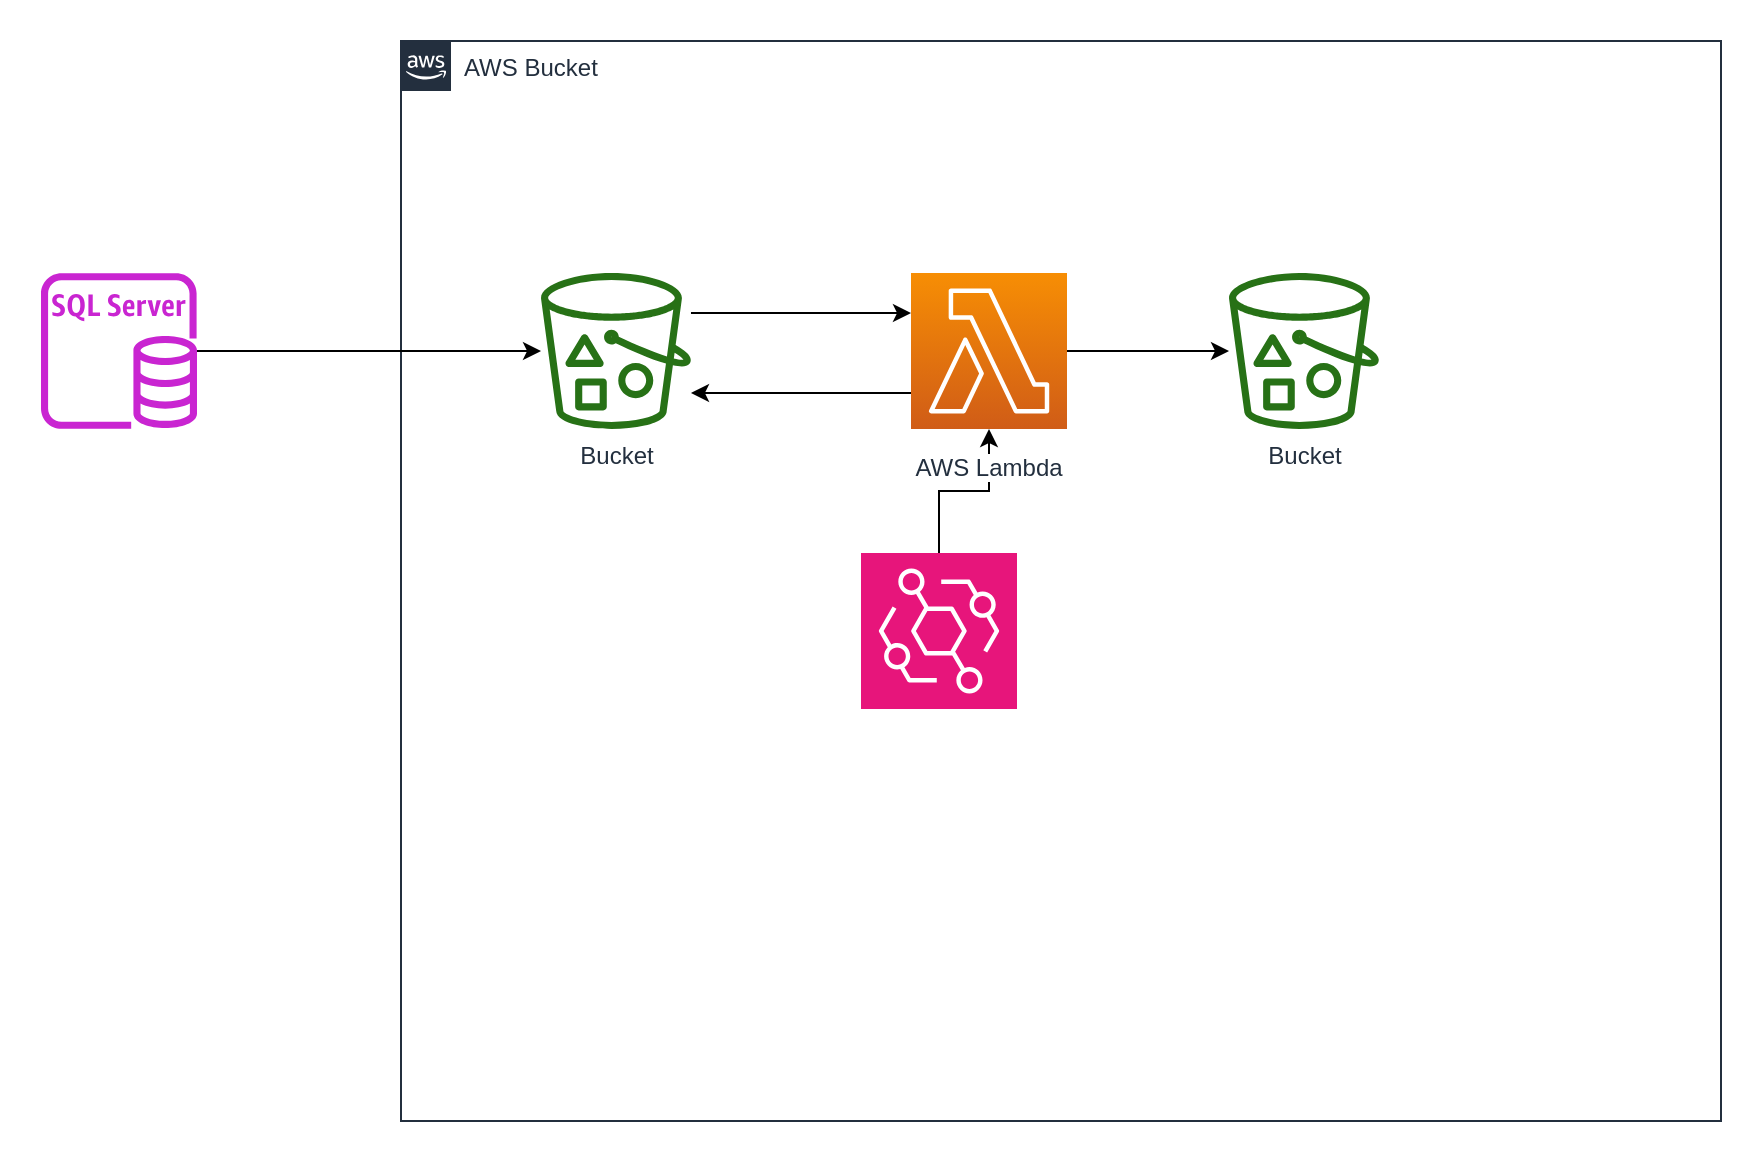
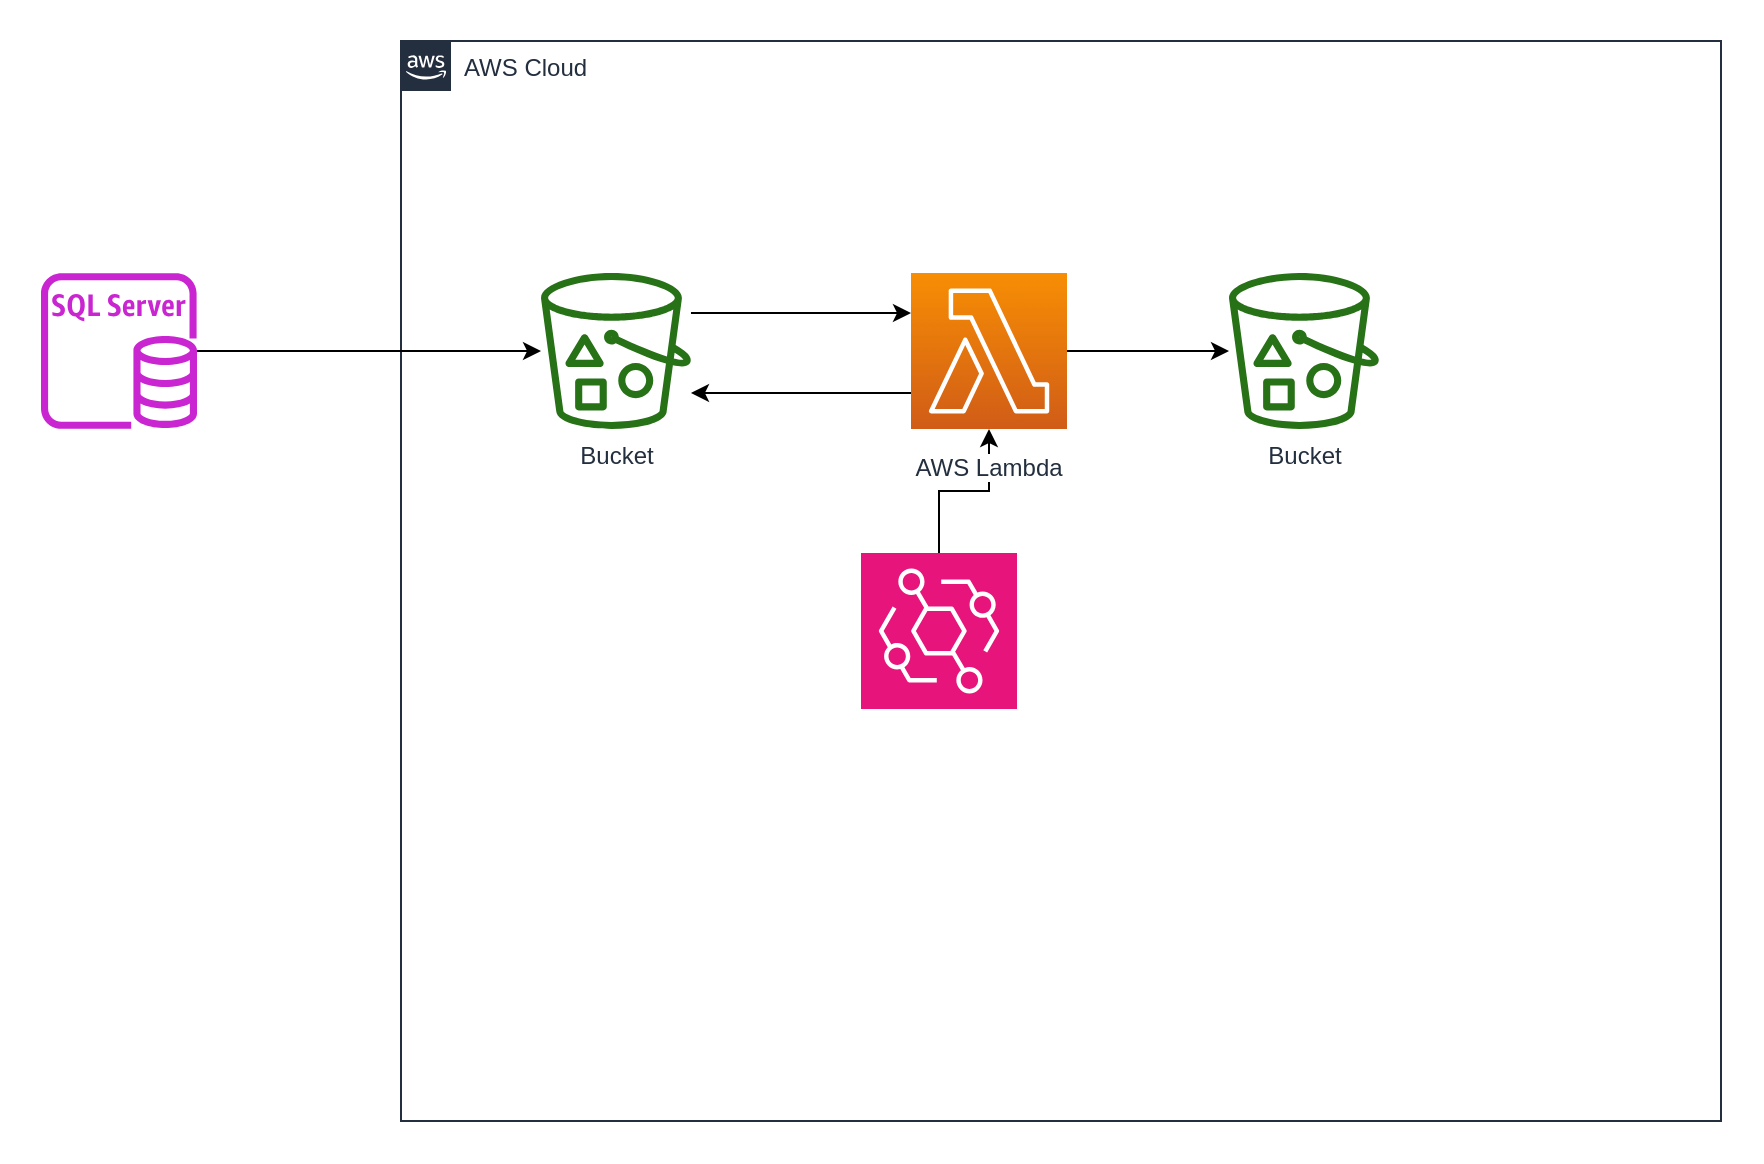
(529, 69) -> (519, 69)
